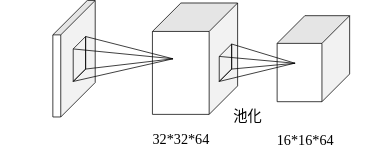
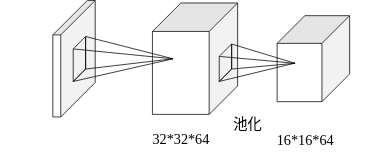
(248, 117) -> (248, 125)
